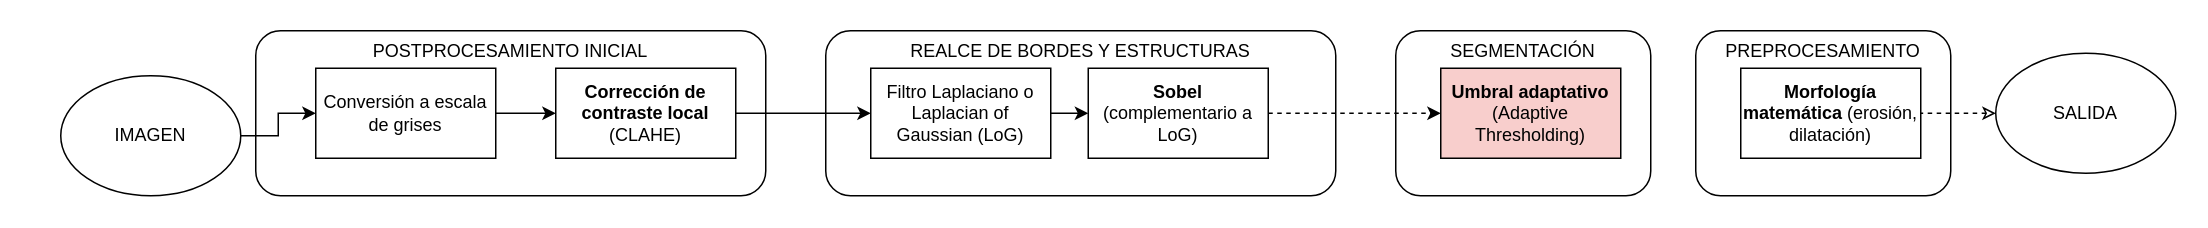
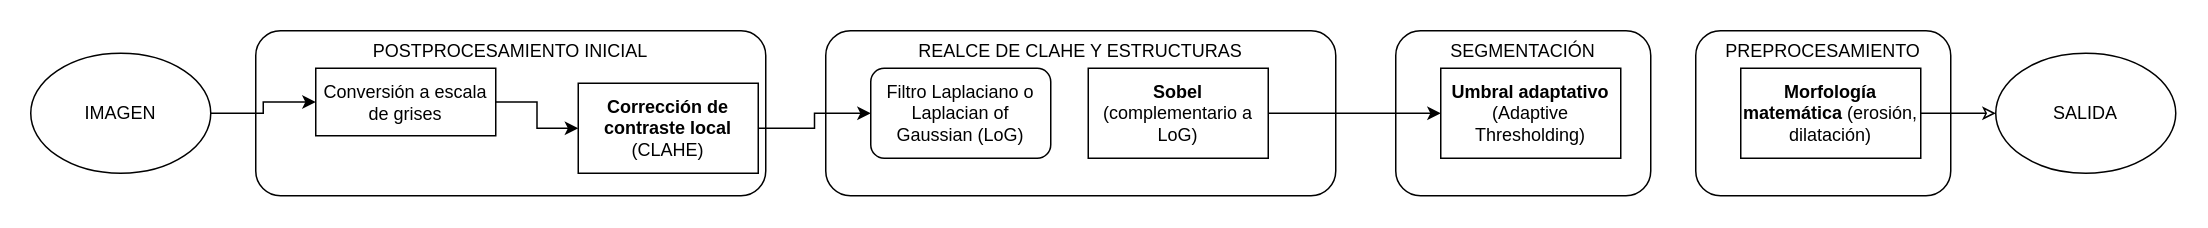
(1081, 52) -> (1081, 52)
(406, 113) -> (406, 102)
(646, 113) -> (668, 128)
(961, 113) -> (961, 113)
(1075, 113) -> none
(1350, 113) -> (1350, 113)
(1531, 113) -> (1531, 113)
(1952, 113) -> (1952, 113)
(151, 136) -> (121, 113)
